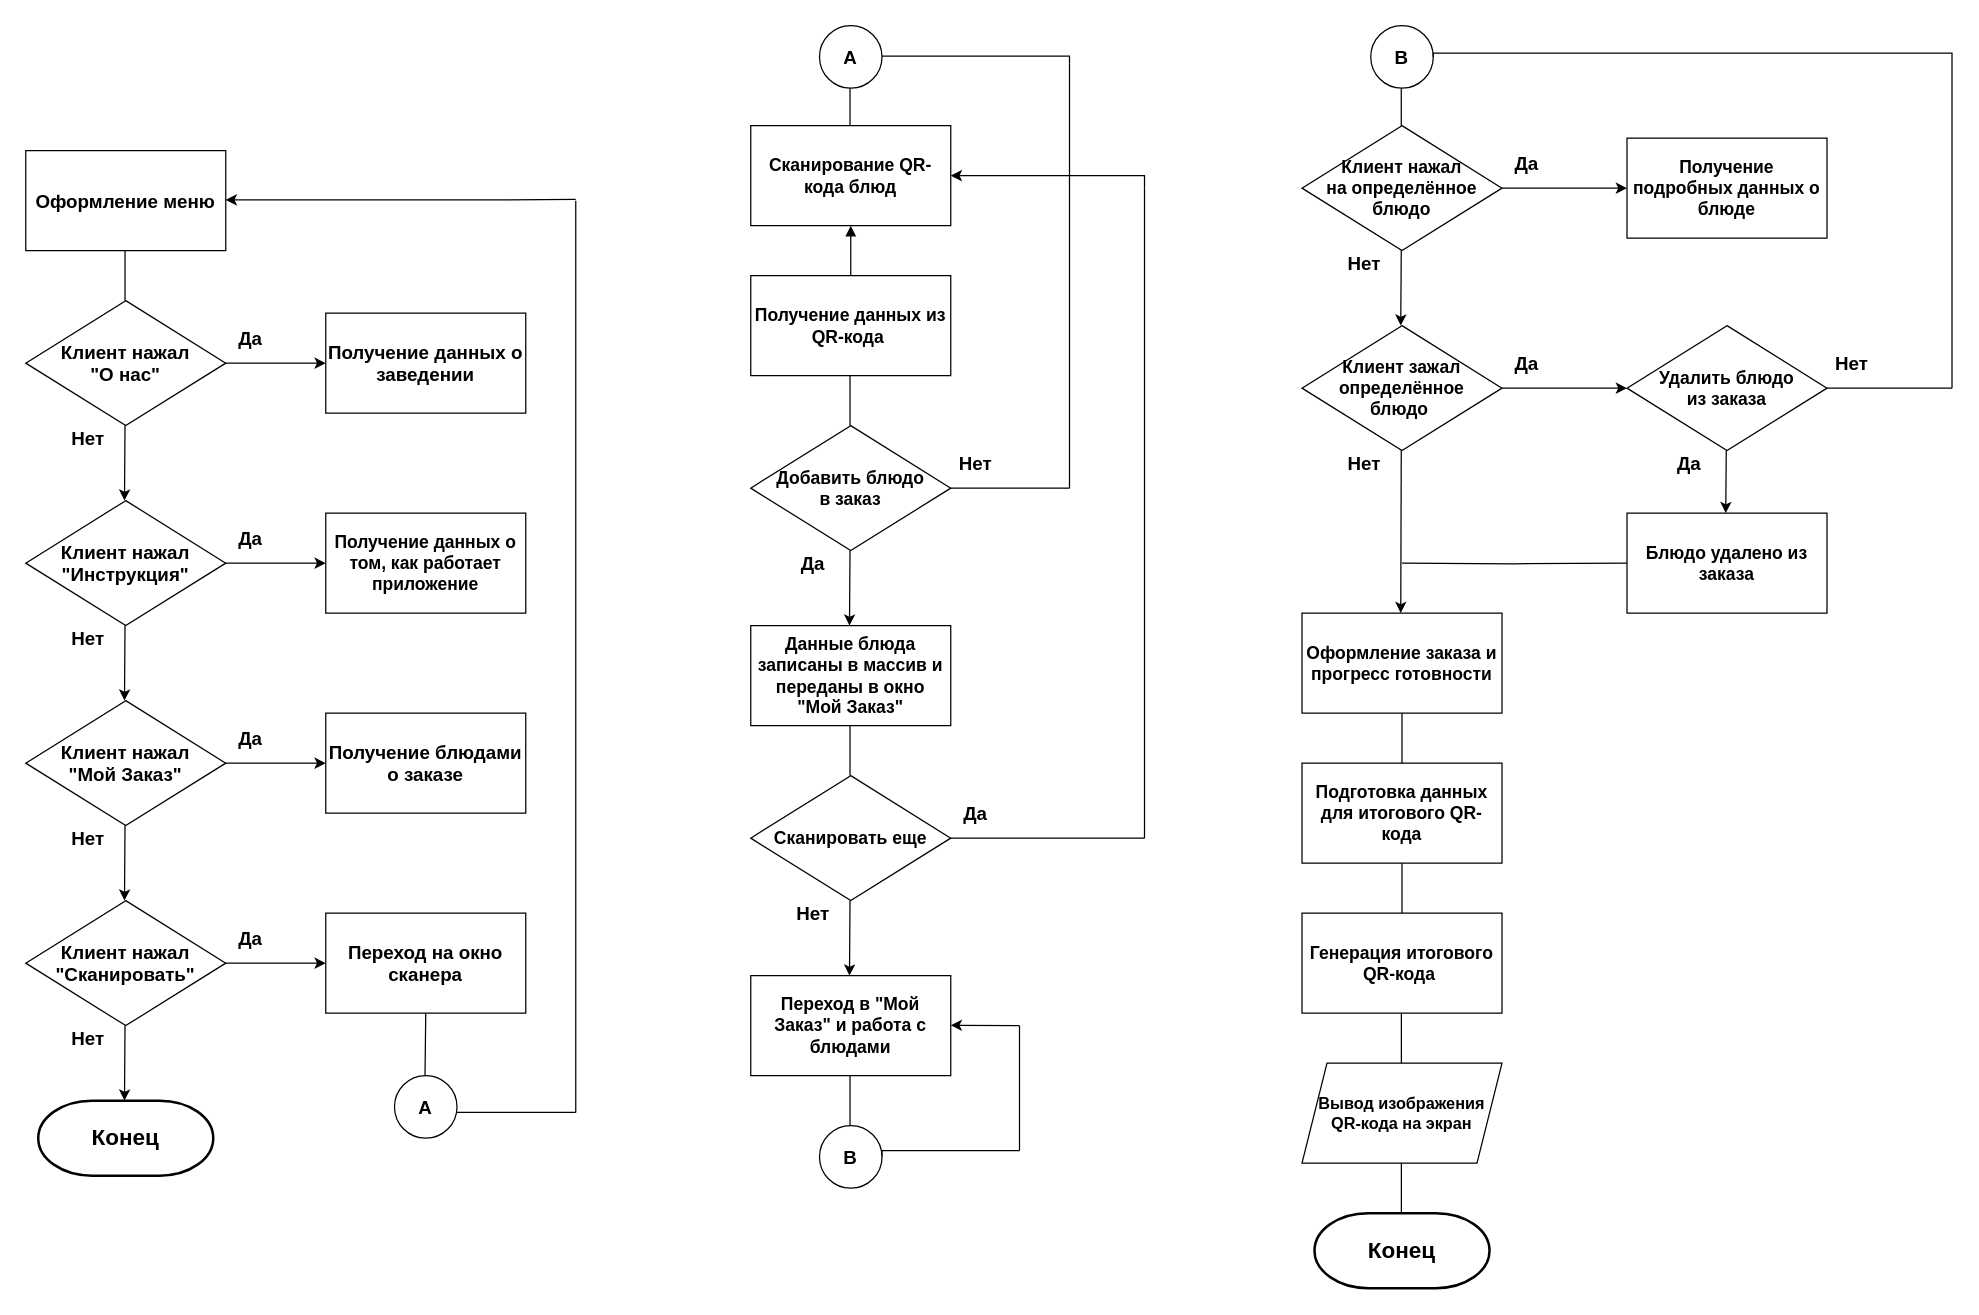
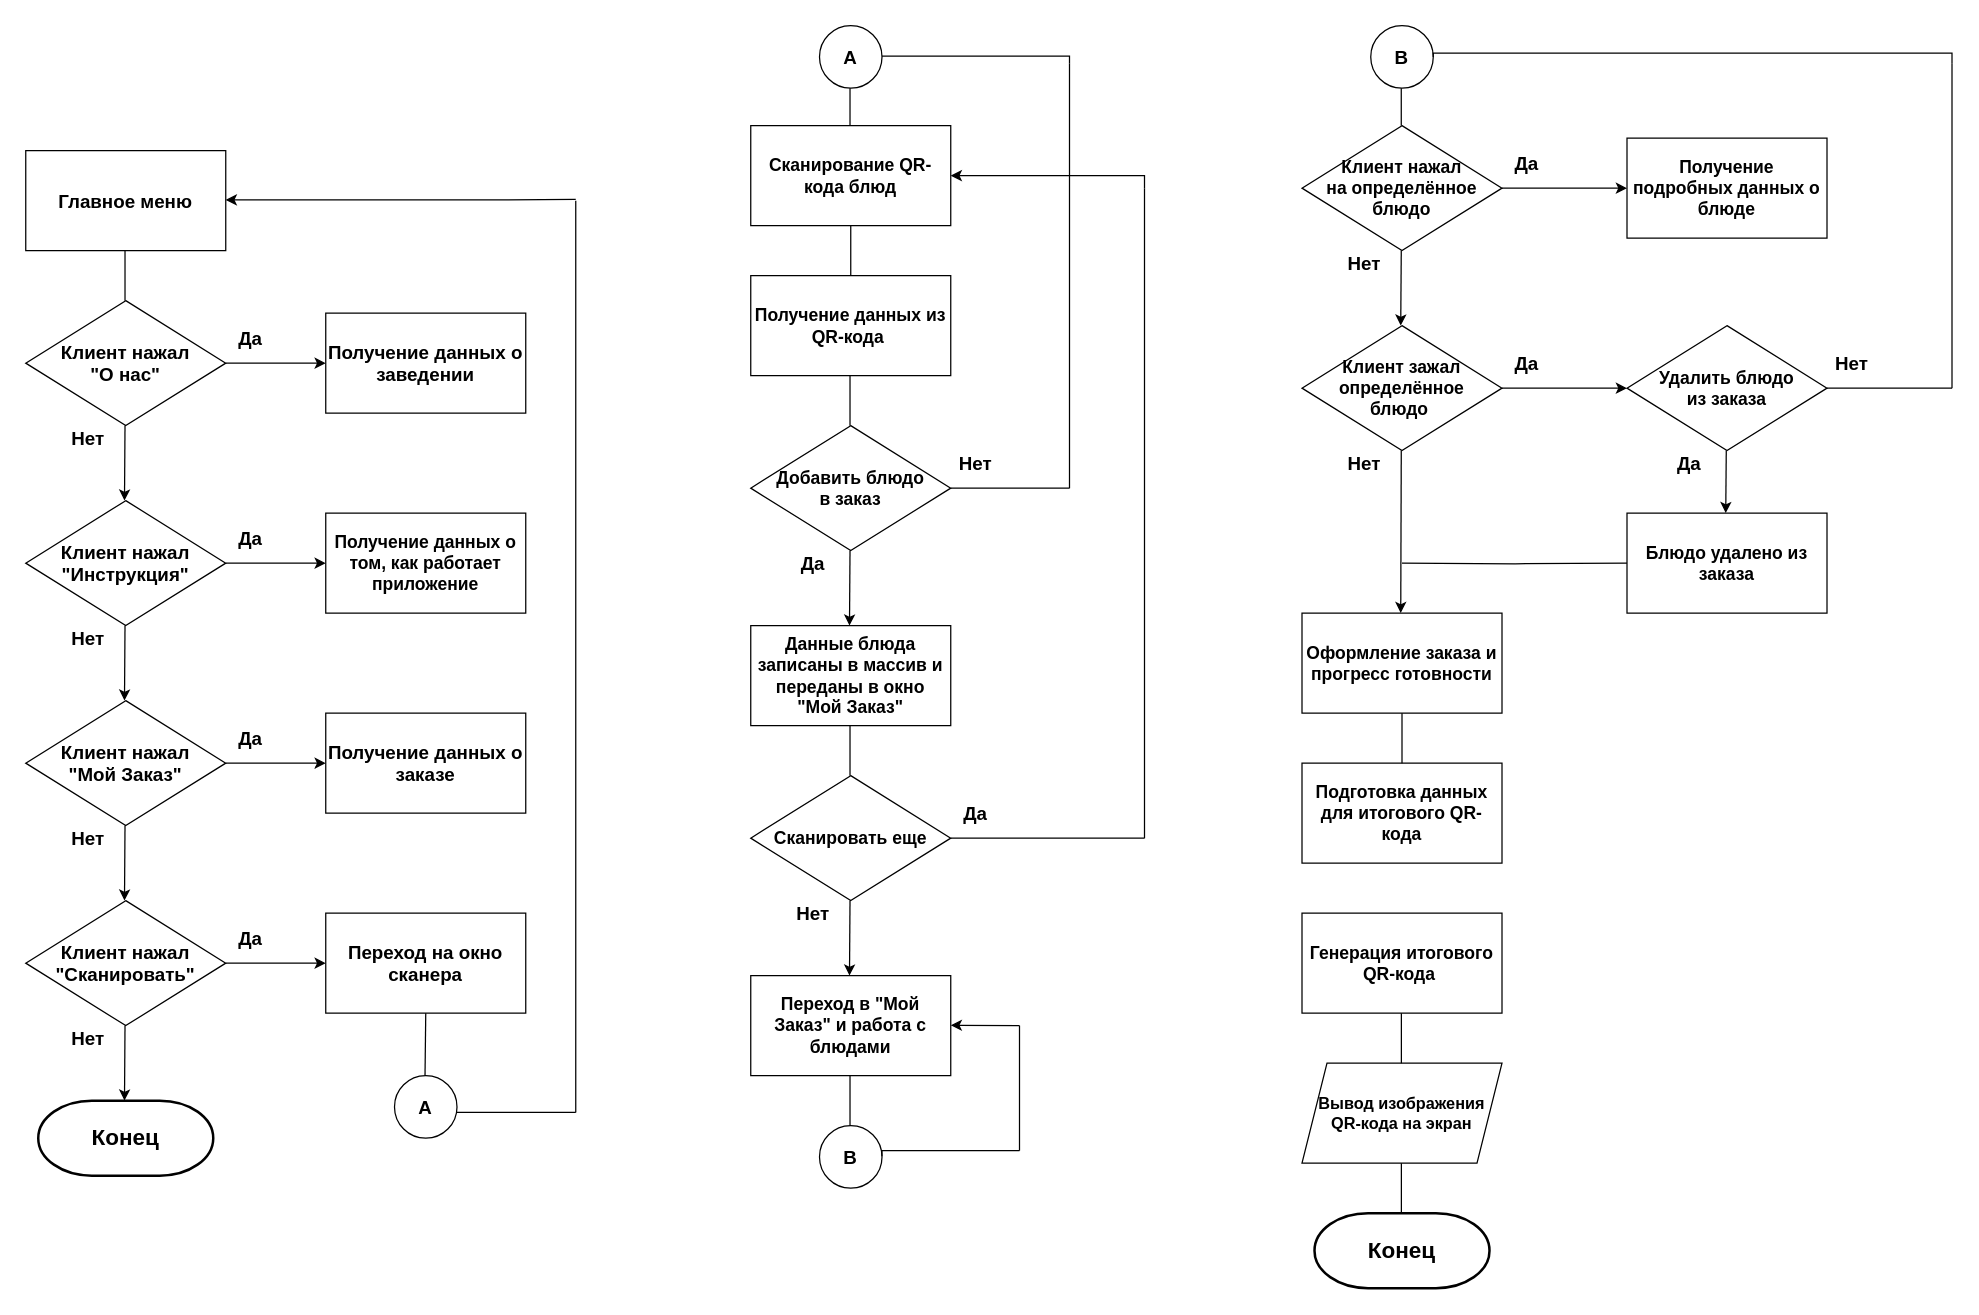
(126, 201) -> (126, 201)
(851, 237) -> (851, 232)
(426, 763) -> (426, 763)
(1402, 888) -> none
